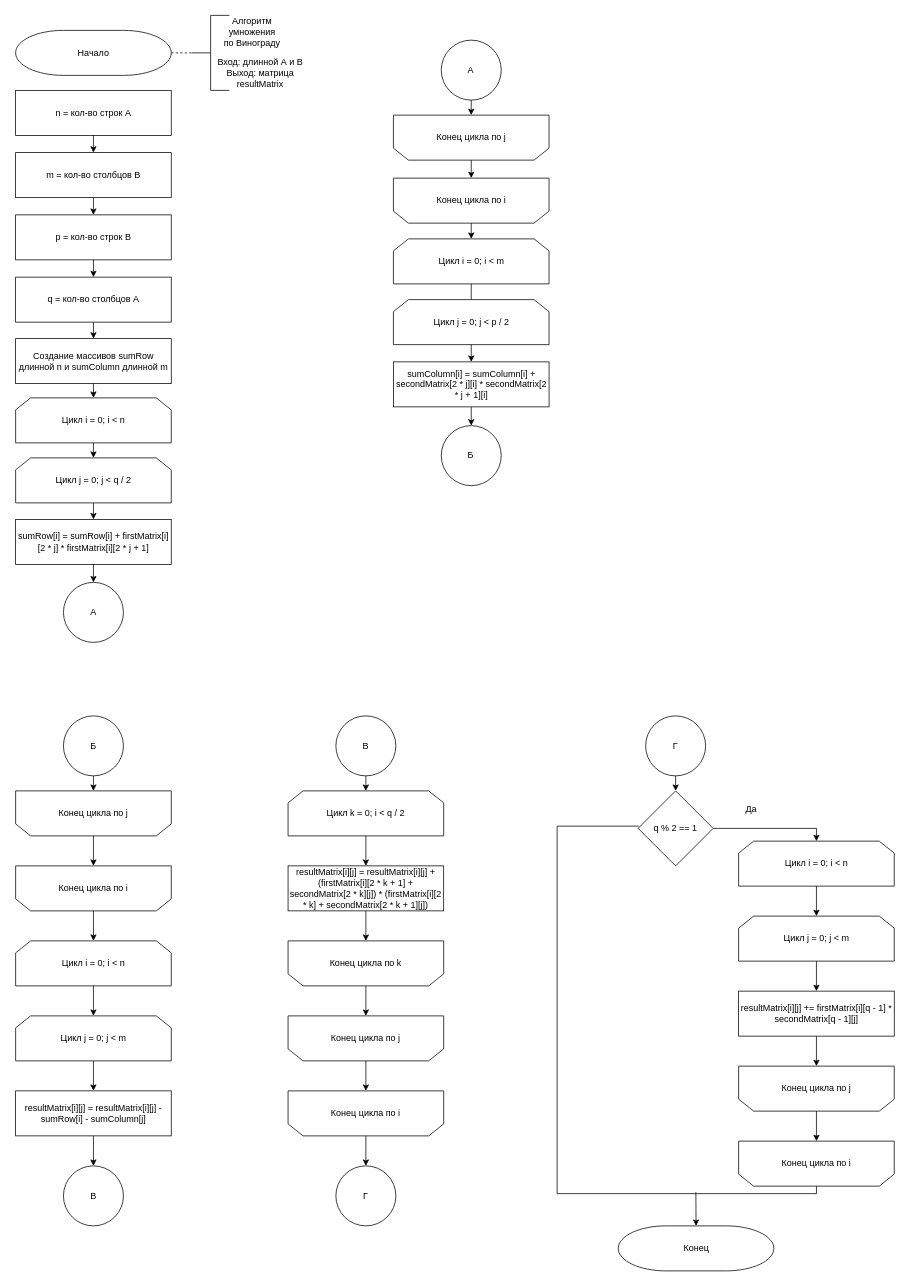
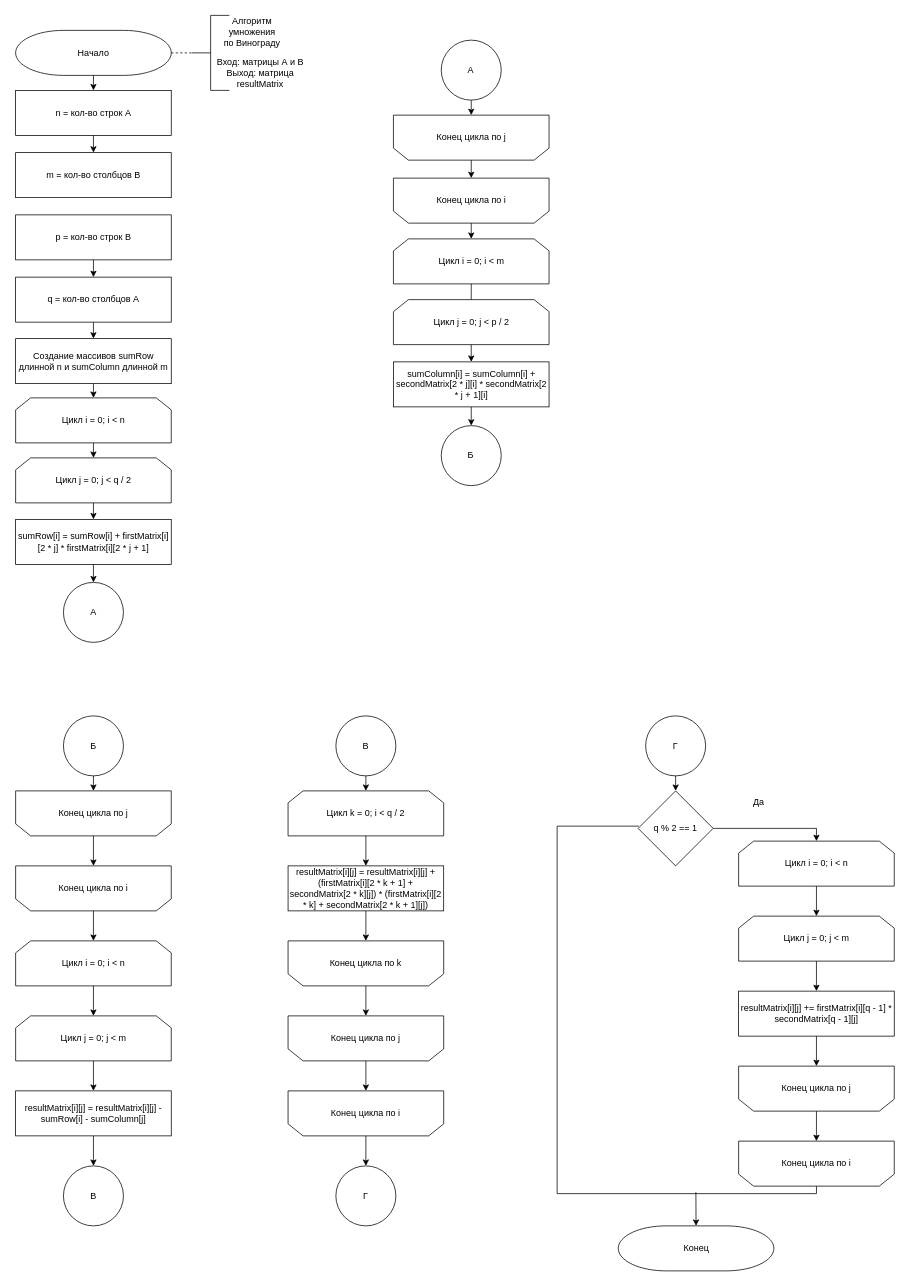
(260, 73) -> (260, 73)
none -> (93, 80)
(93, 204) -> none
(751, 810) -> (759, 802)
